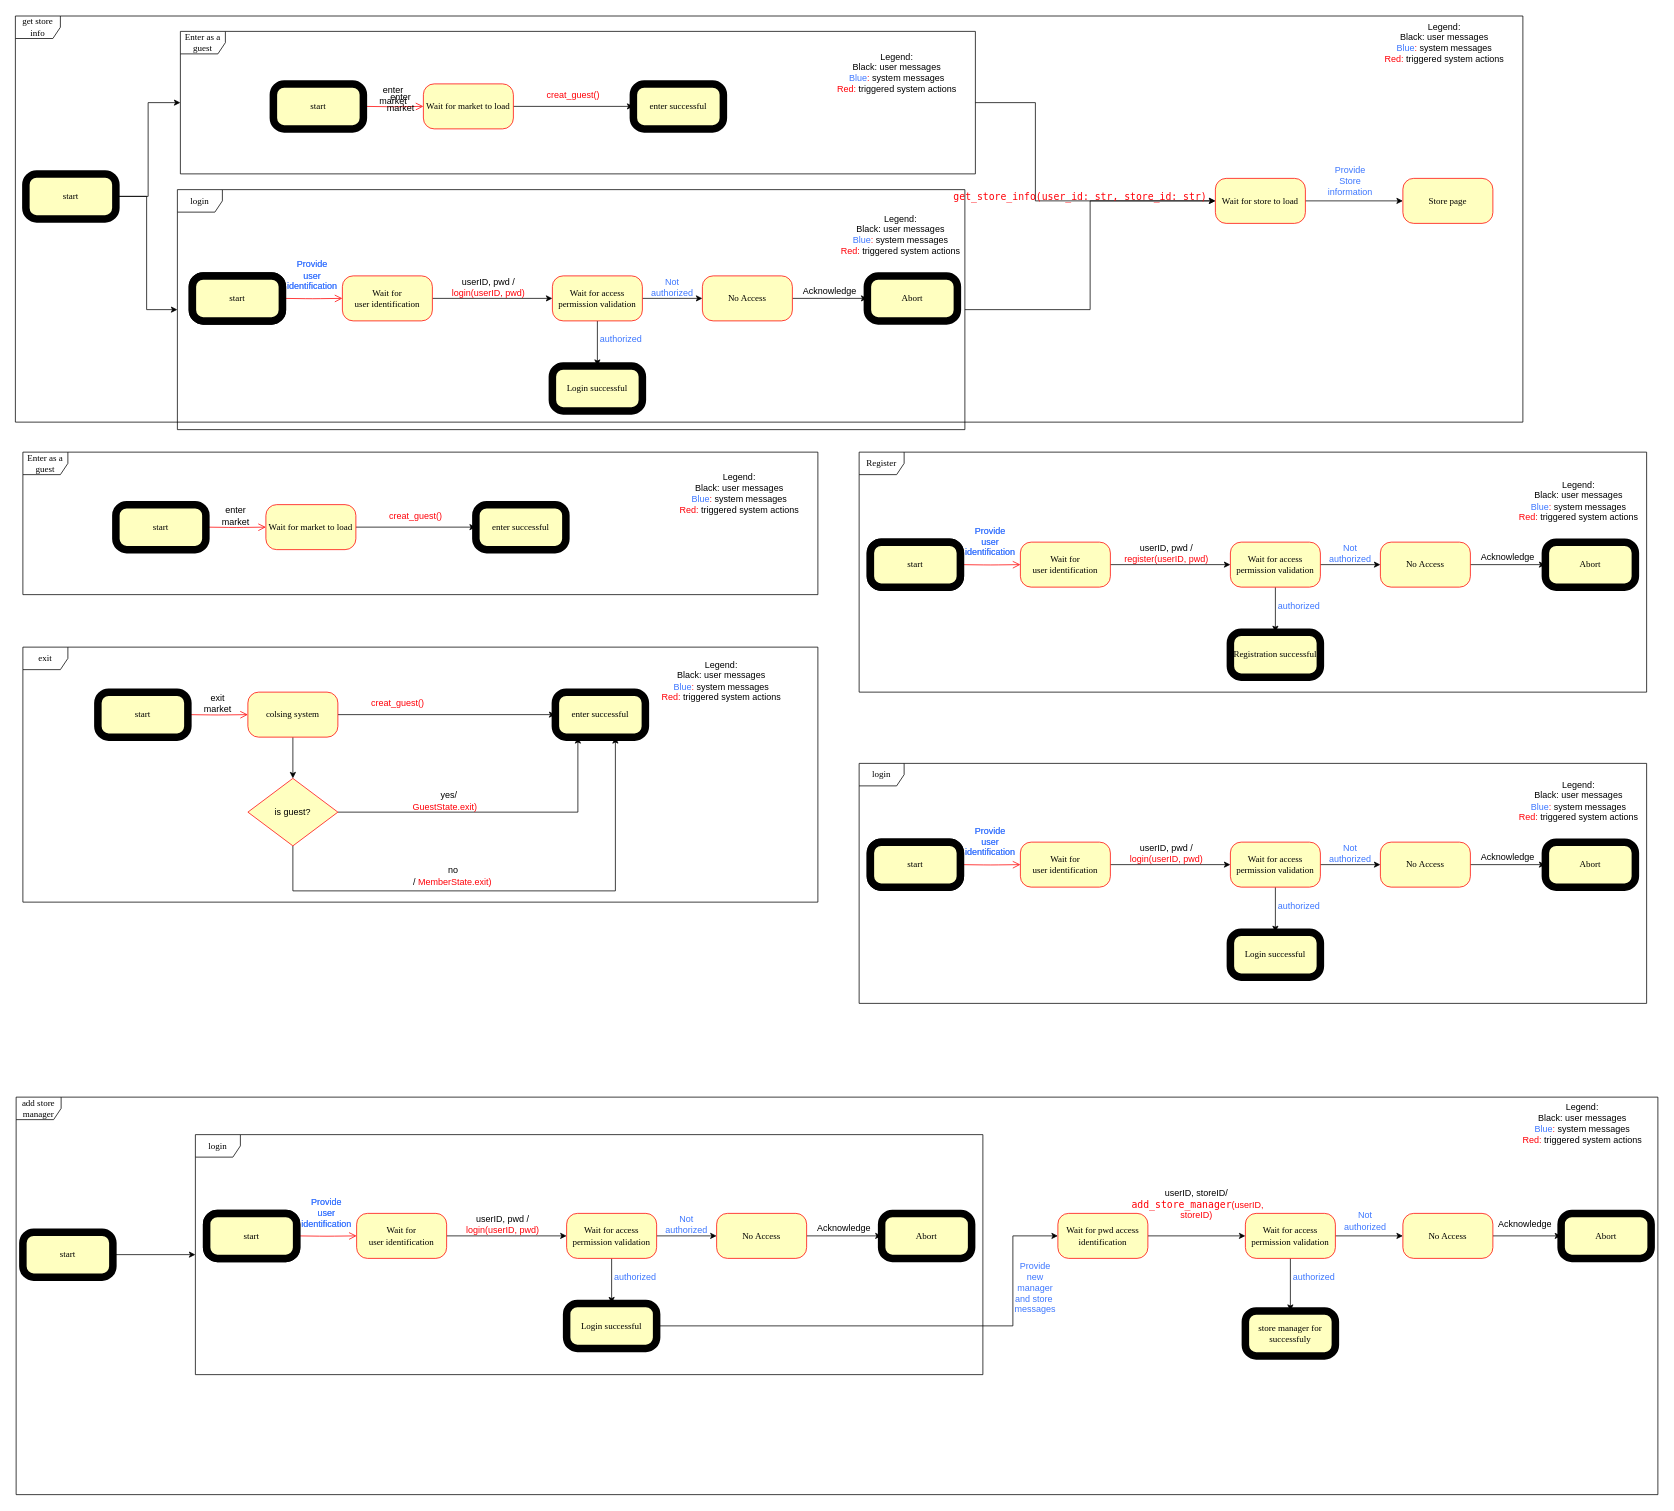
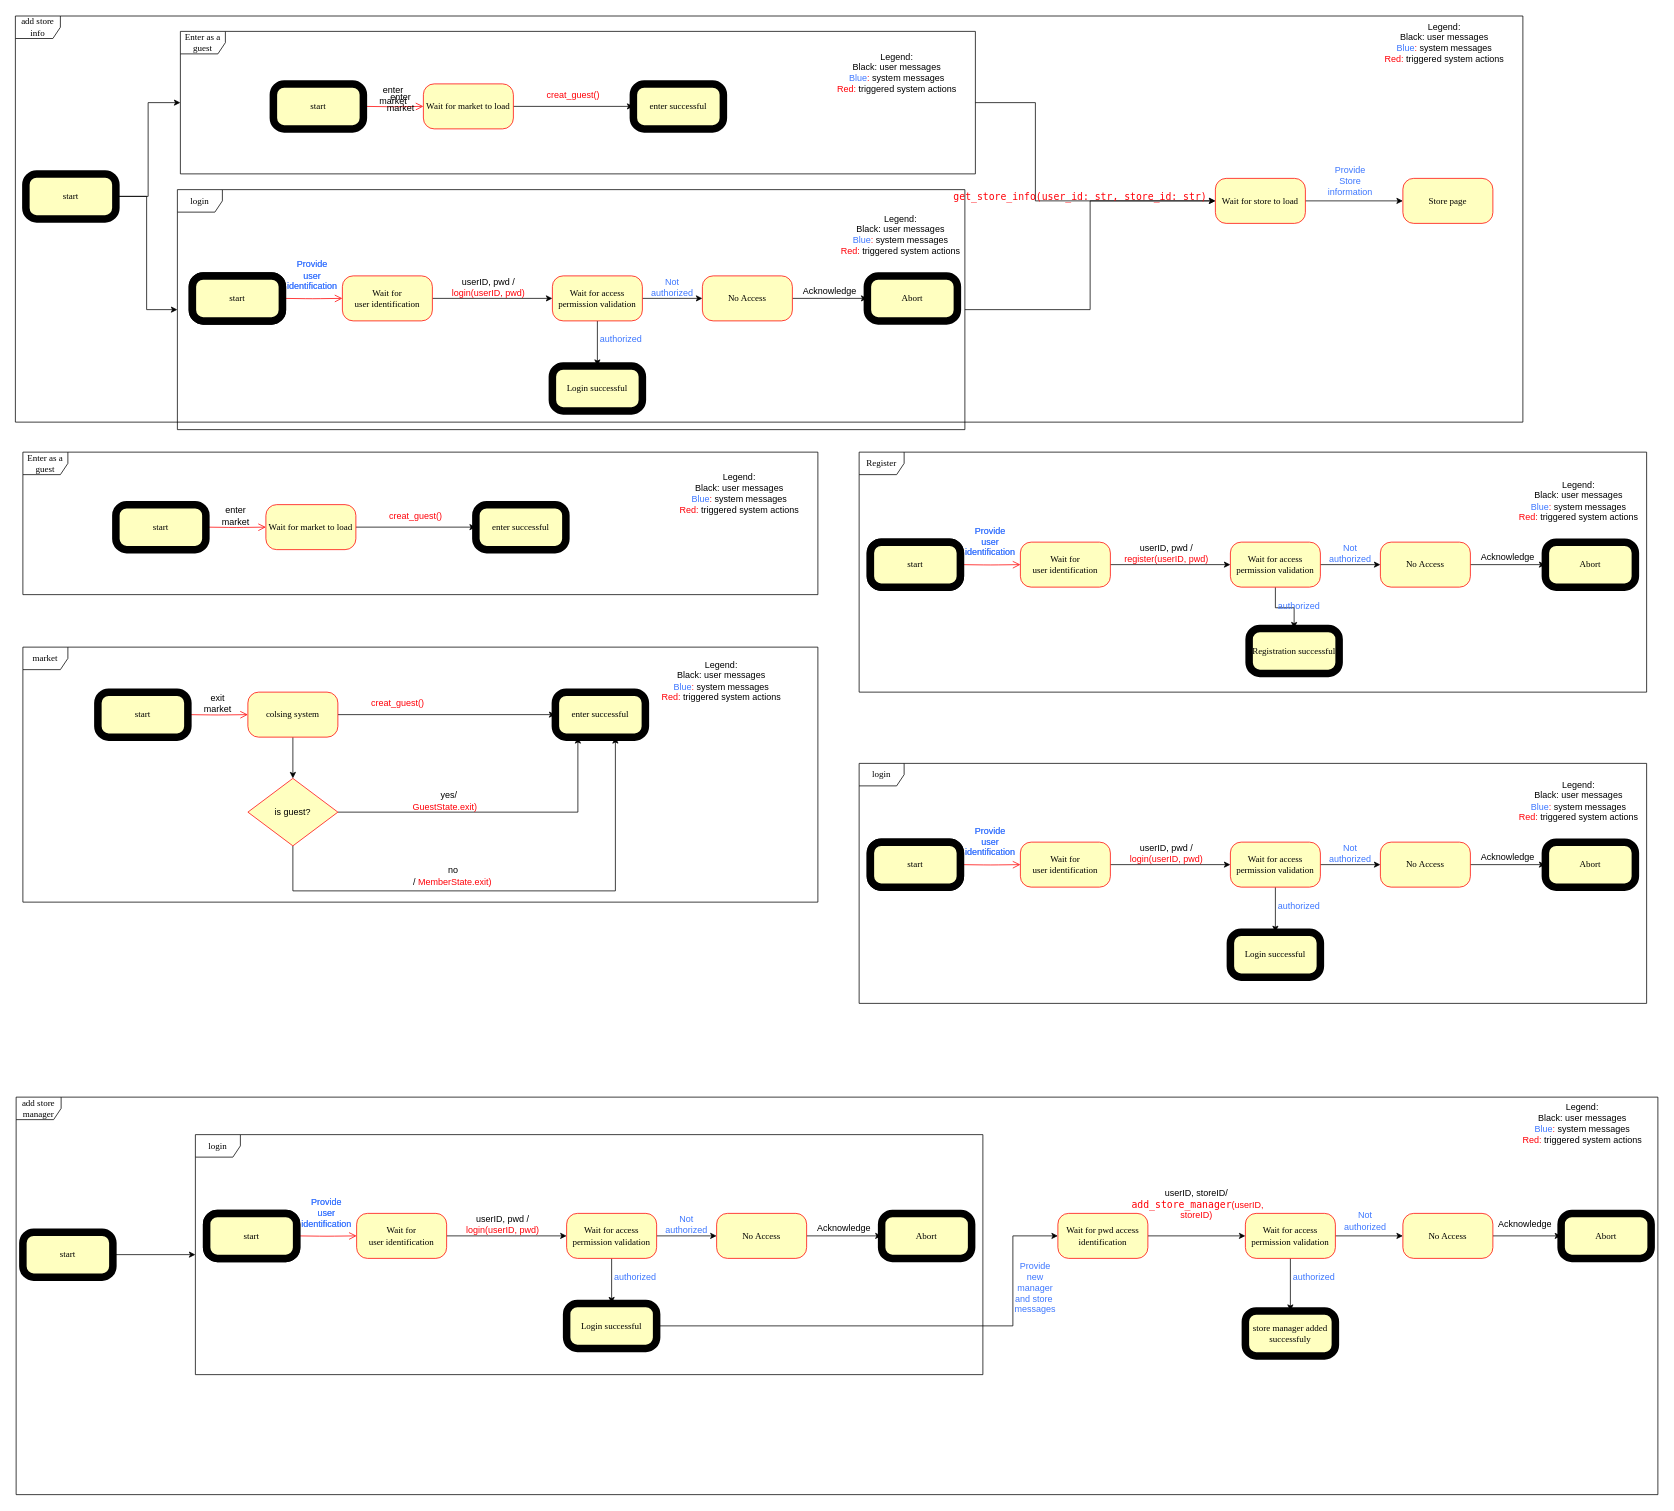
(38, 27) -> (38, 27)
(1275, 654) -> (1294, 651)
(45, 658) -> (45, 658)
(1290, 1333) -> (1290, 1333)
